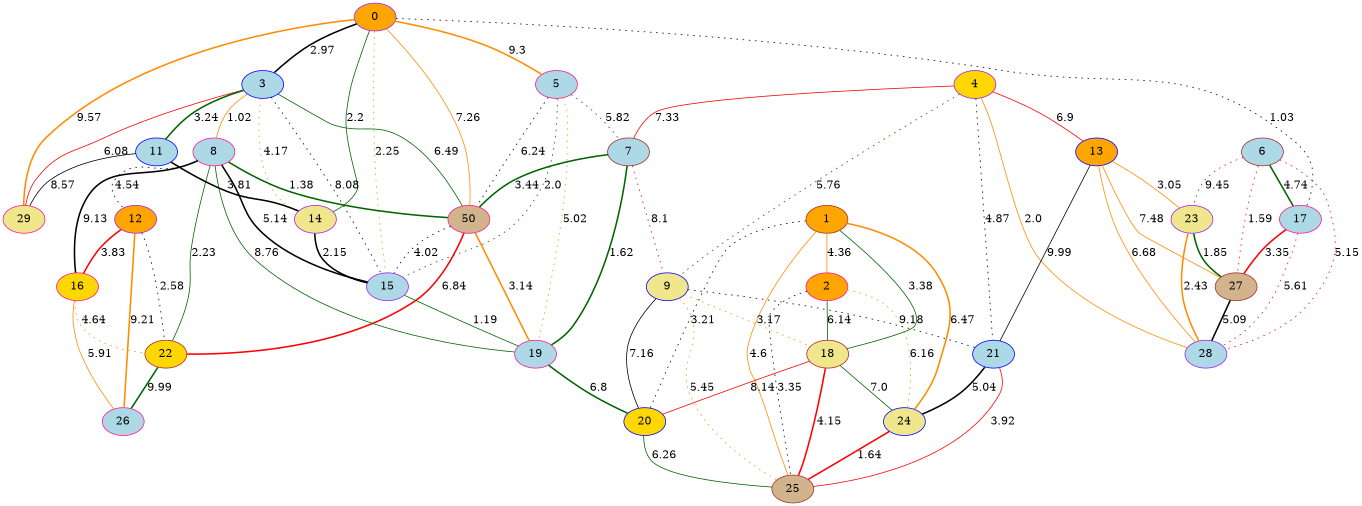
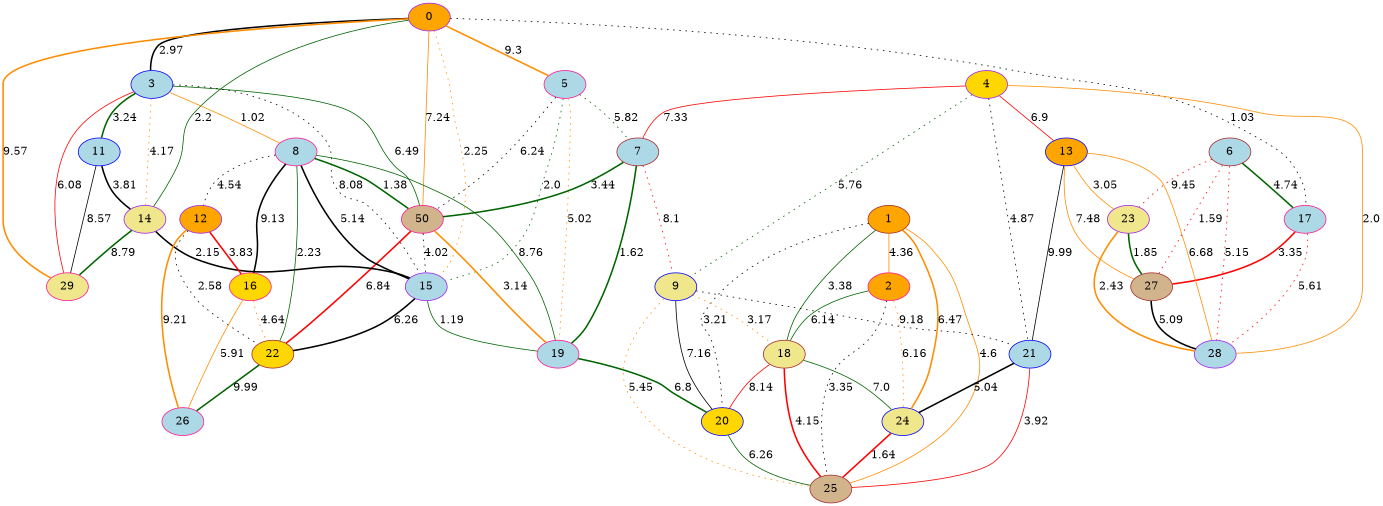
(468, 118) -> (438, 118)
none -> (105, 252)
none -> (358, 334)
